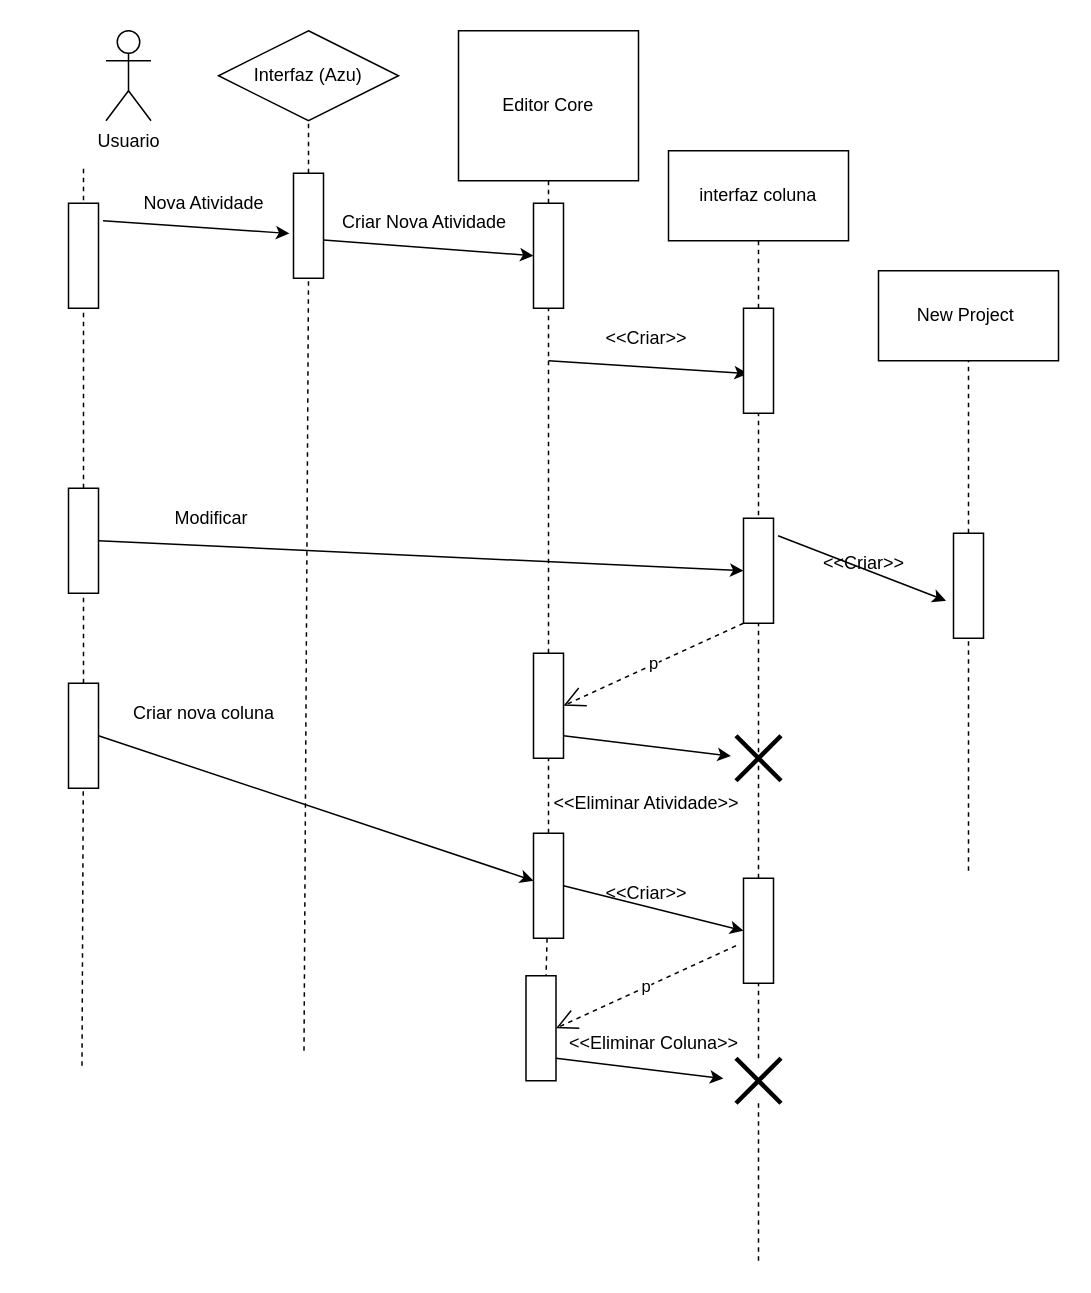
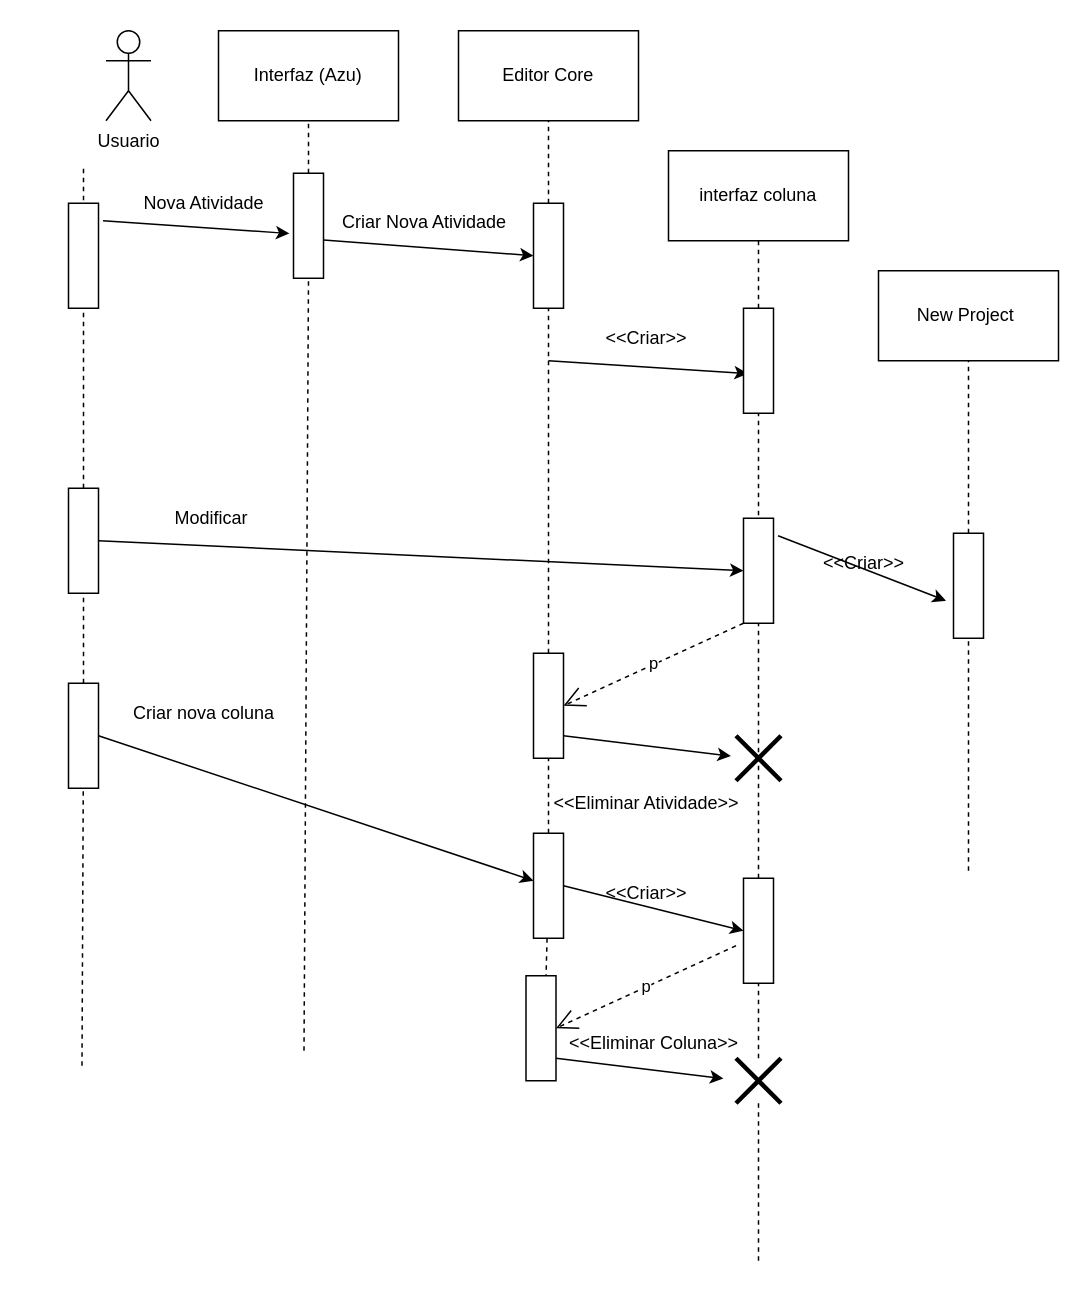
(308, 76) -> (308, 76)
(548, 106) -> (548, 76)
